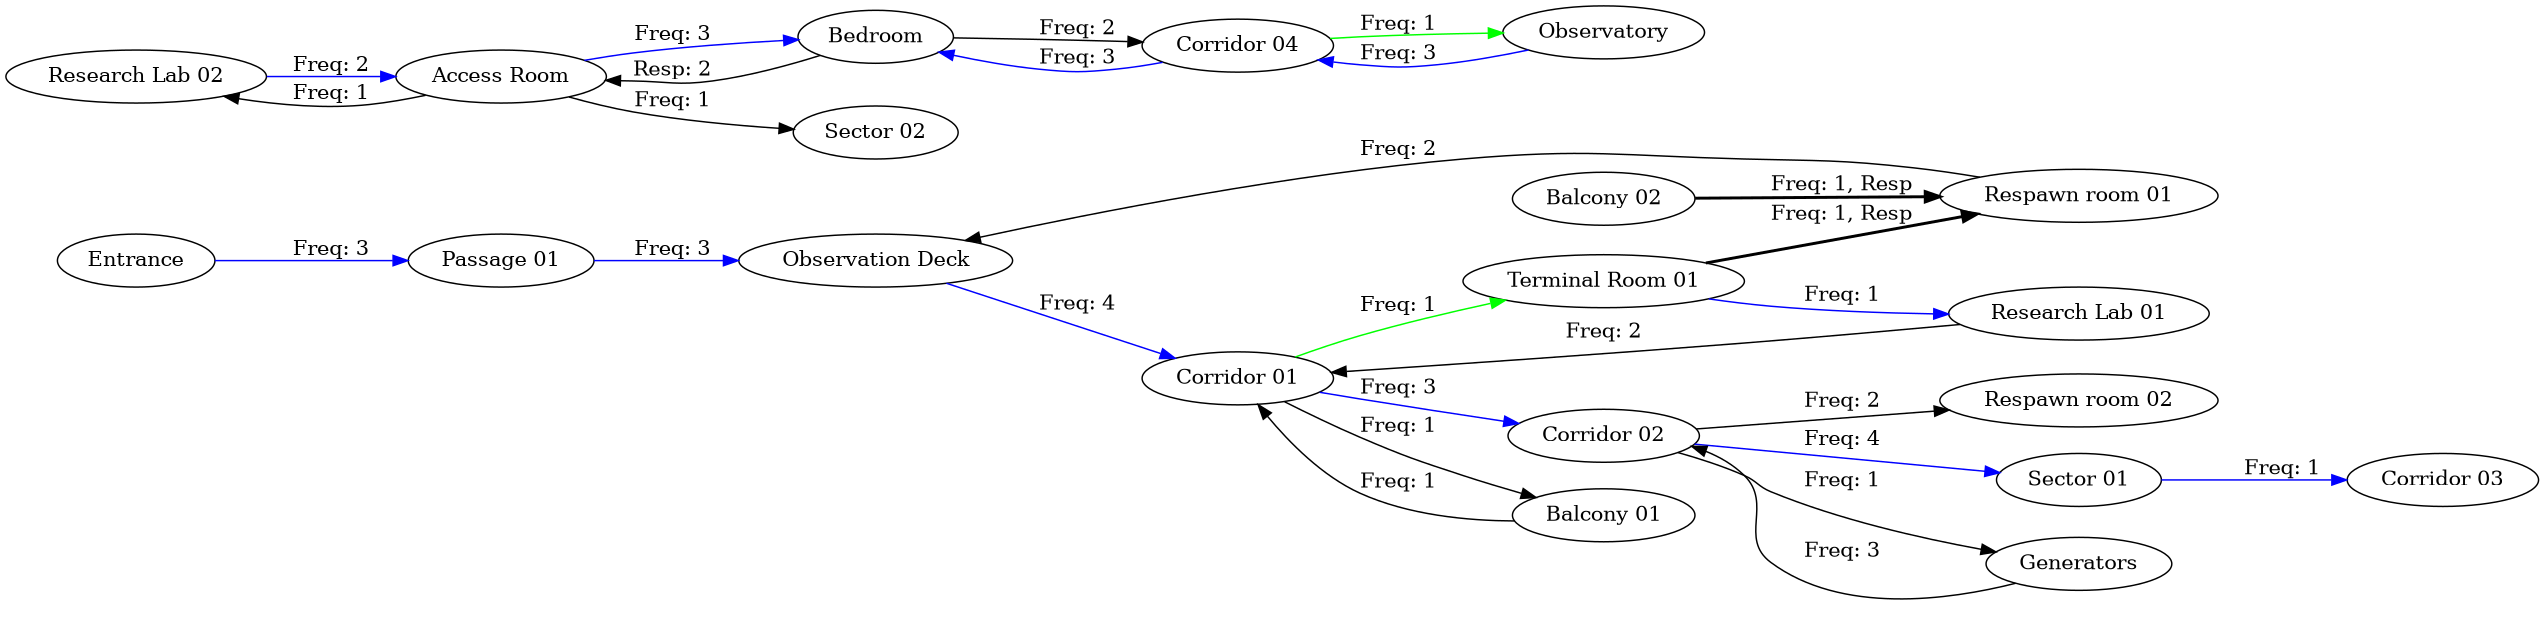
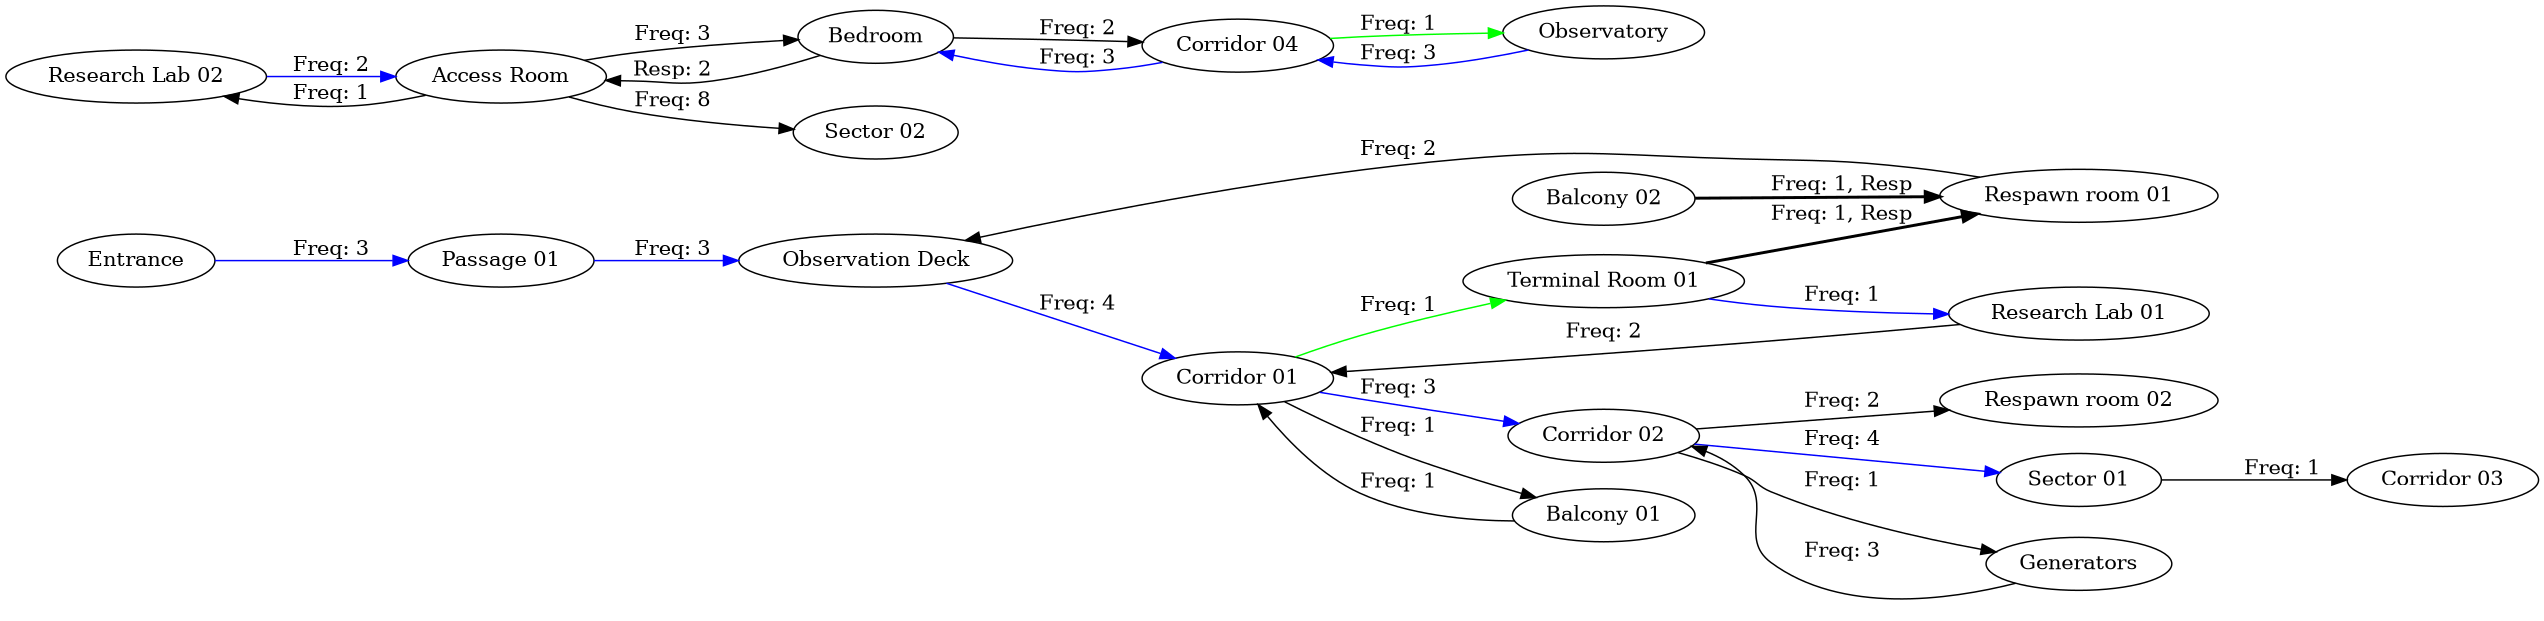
(684, 48) -> (684, 48)
(673, 101) -> (673, 101)
(2246, 480) -> (2246, 480)
